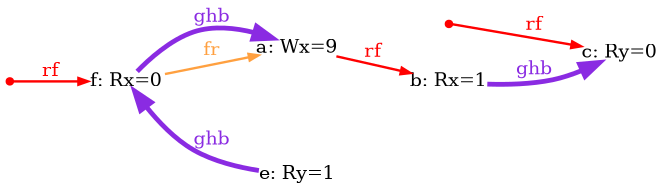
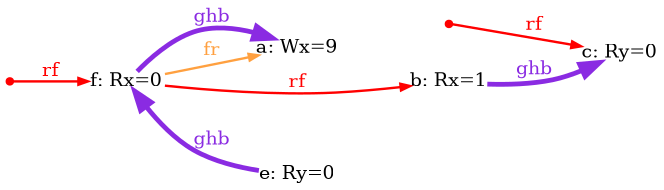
(368, 64) -> (283, 93)
(297, 174) -> (297, 174)
